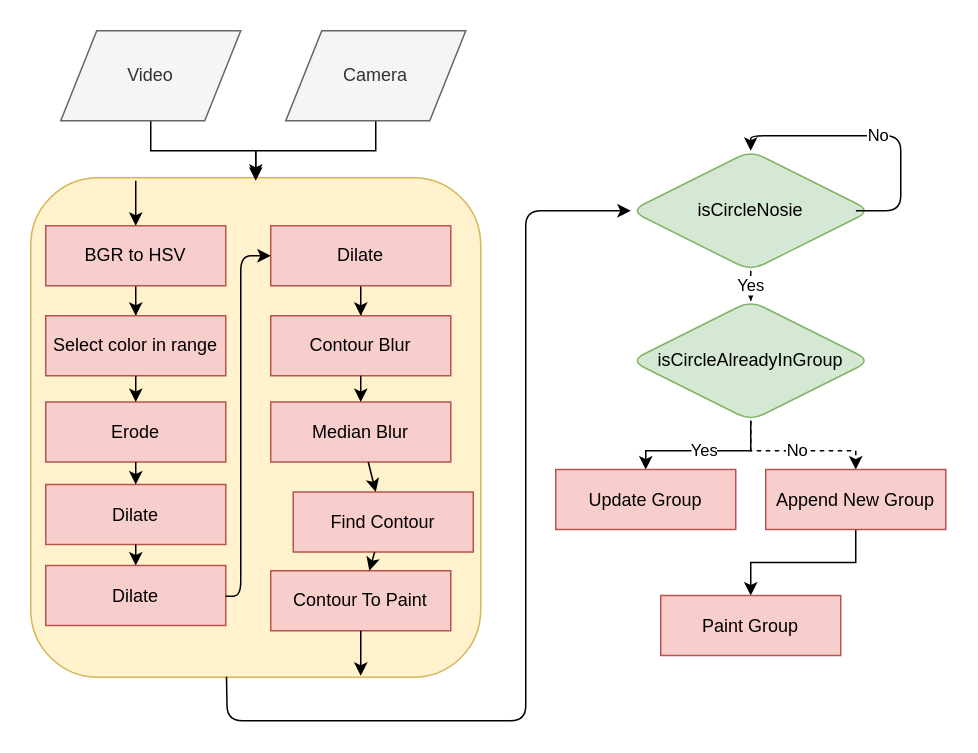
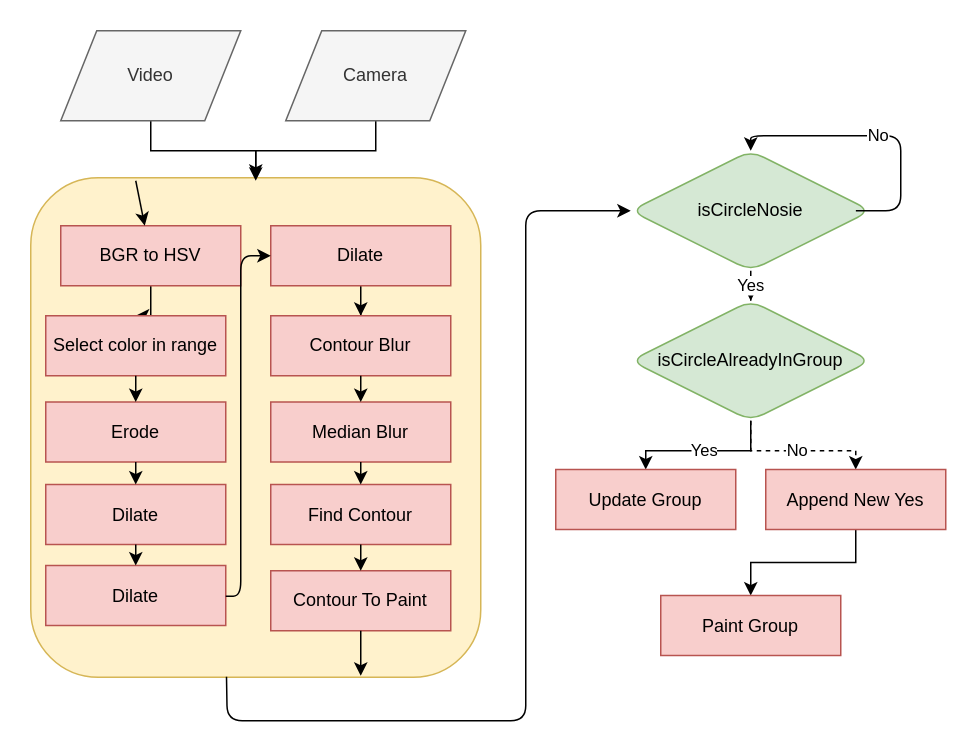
(136, 256) -> (151, 256)
(856, 500) -> (856, 500)
(383, 522) -> (361, 515)
